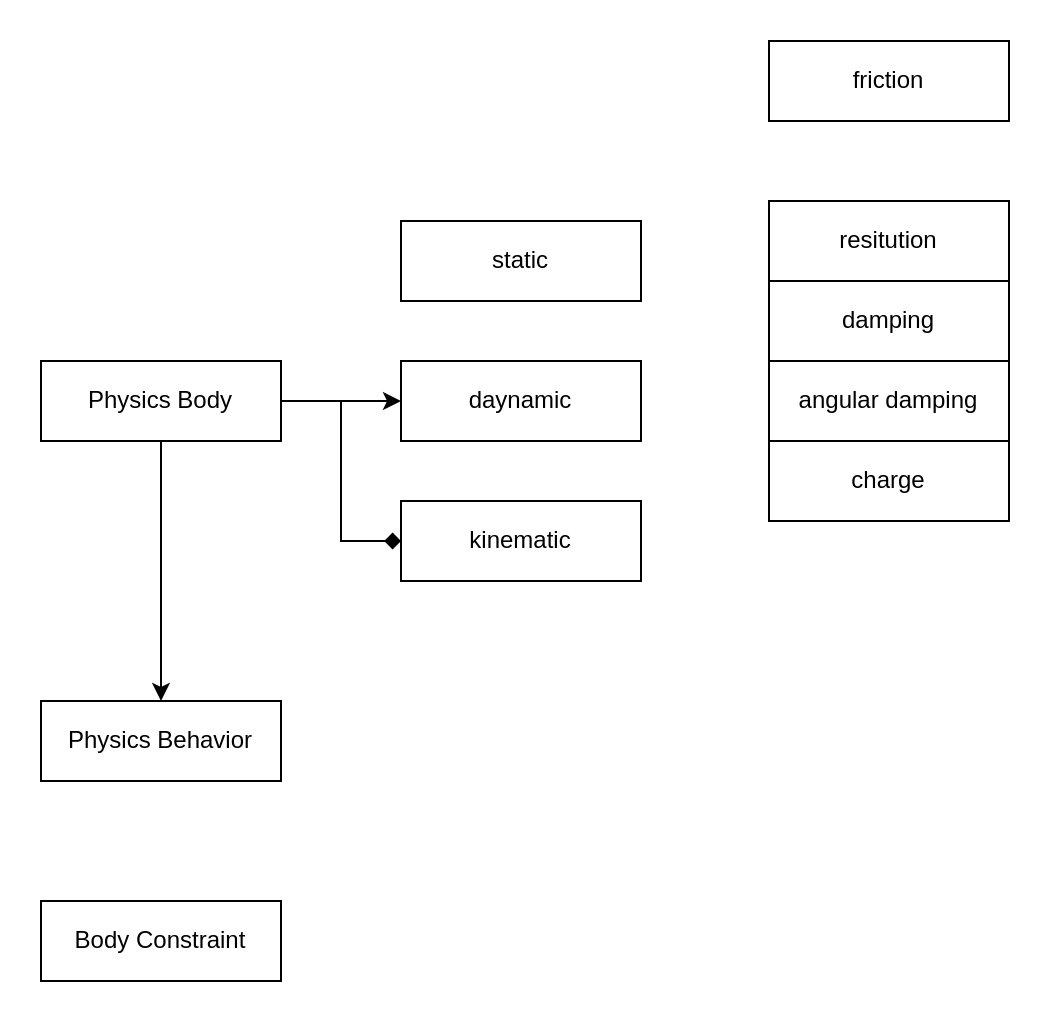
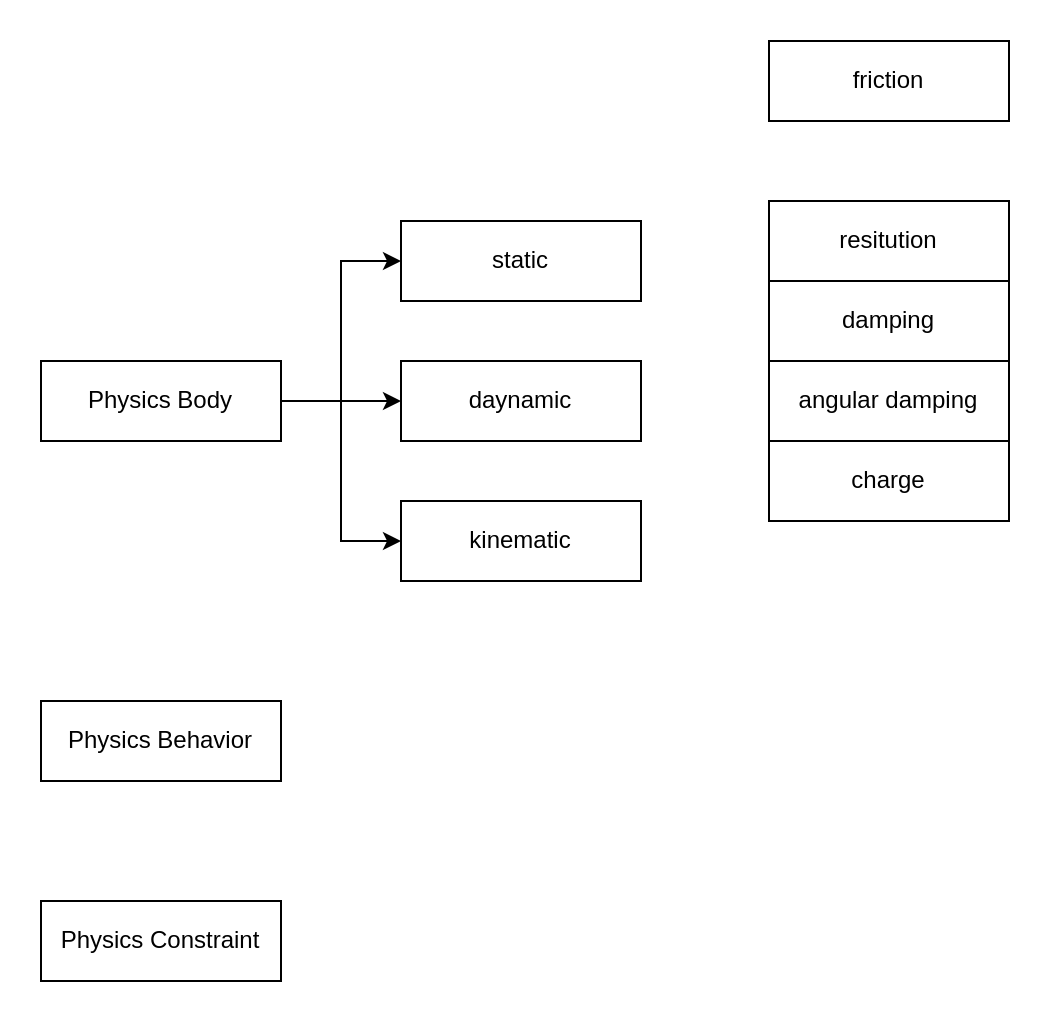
(384, 541) -> (385, 541)
(161, 564) -> (341, 306)
(161, 941) -> (161, 941)
